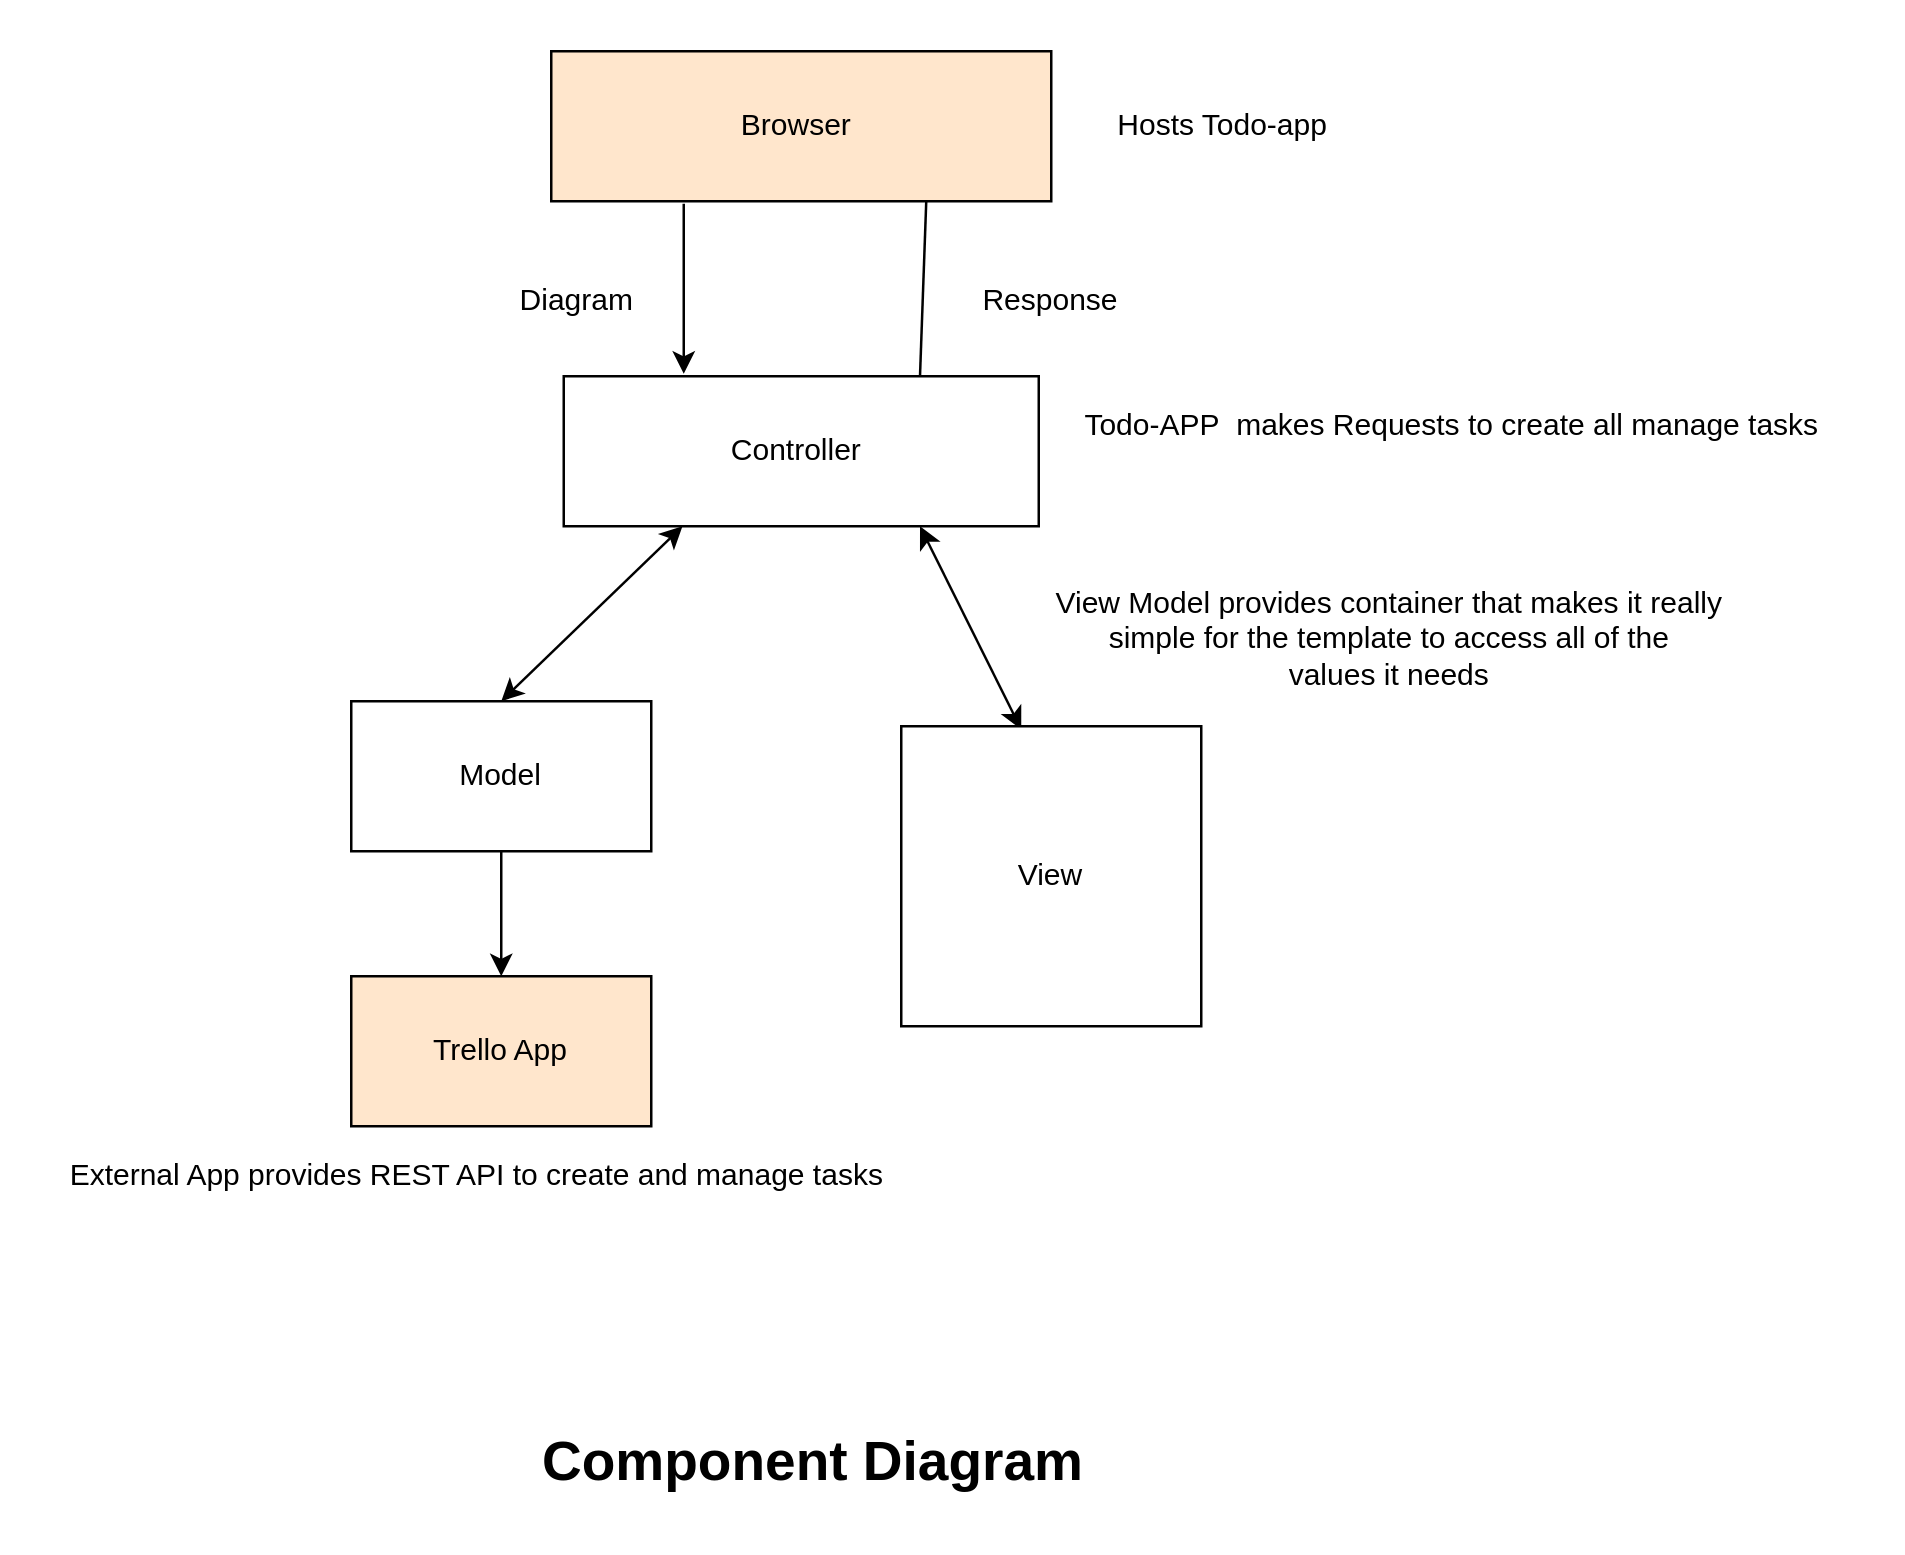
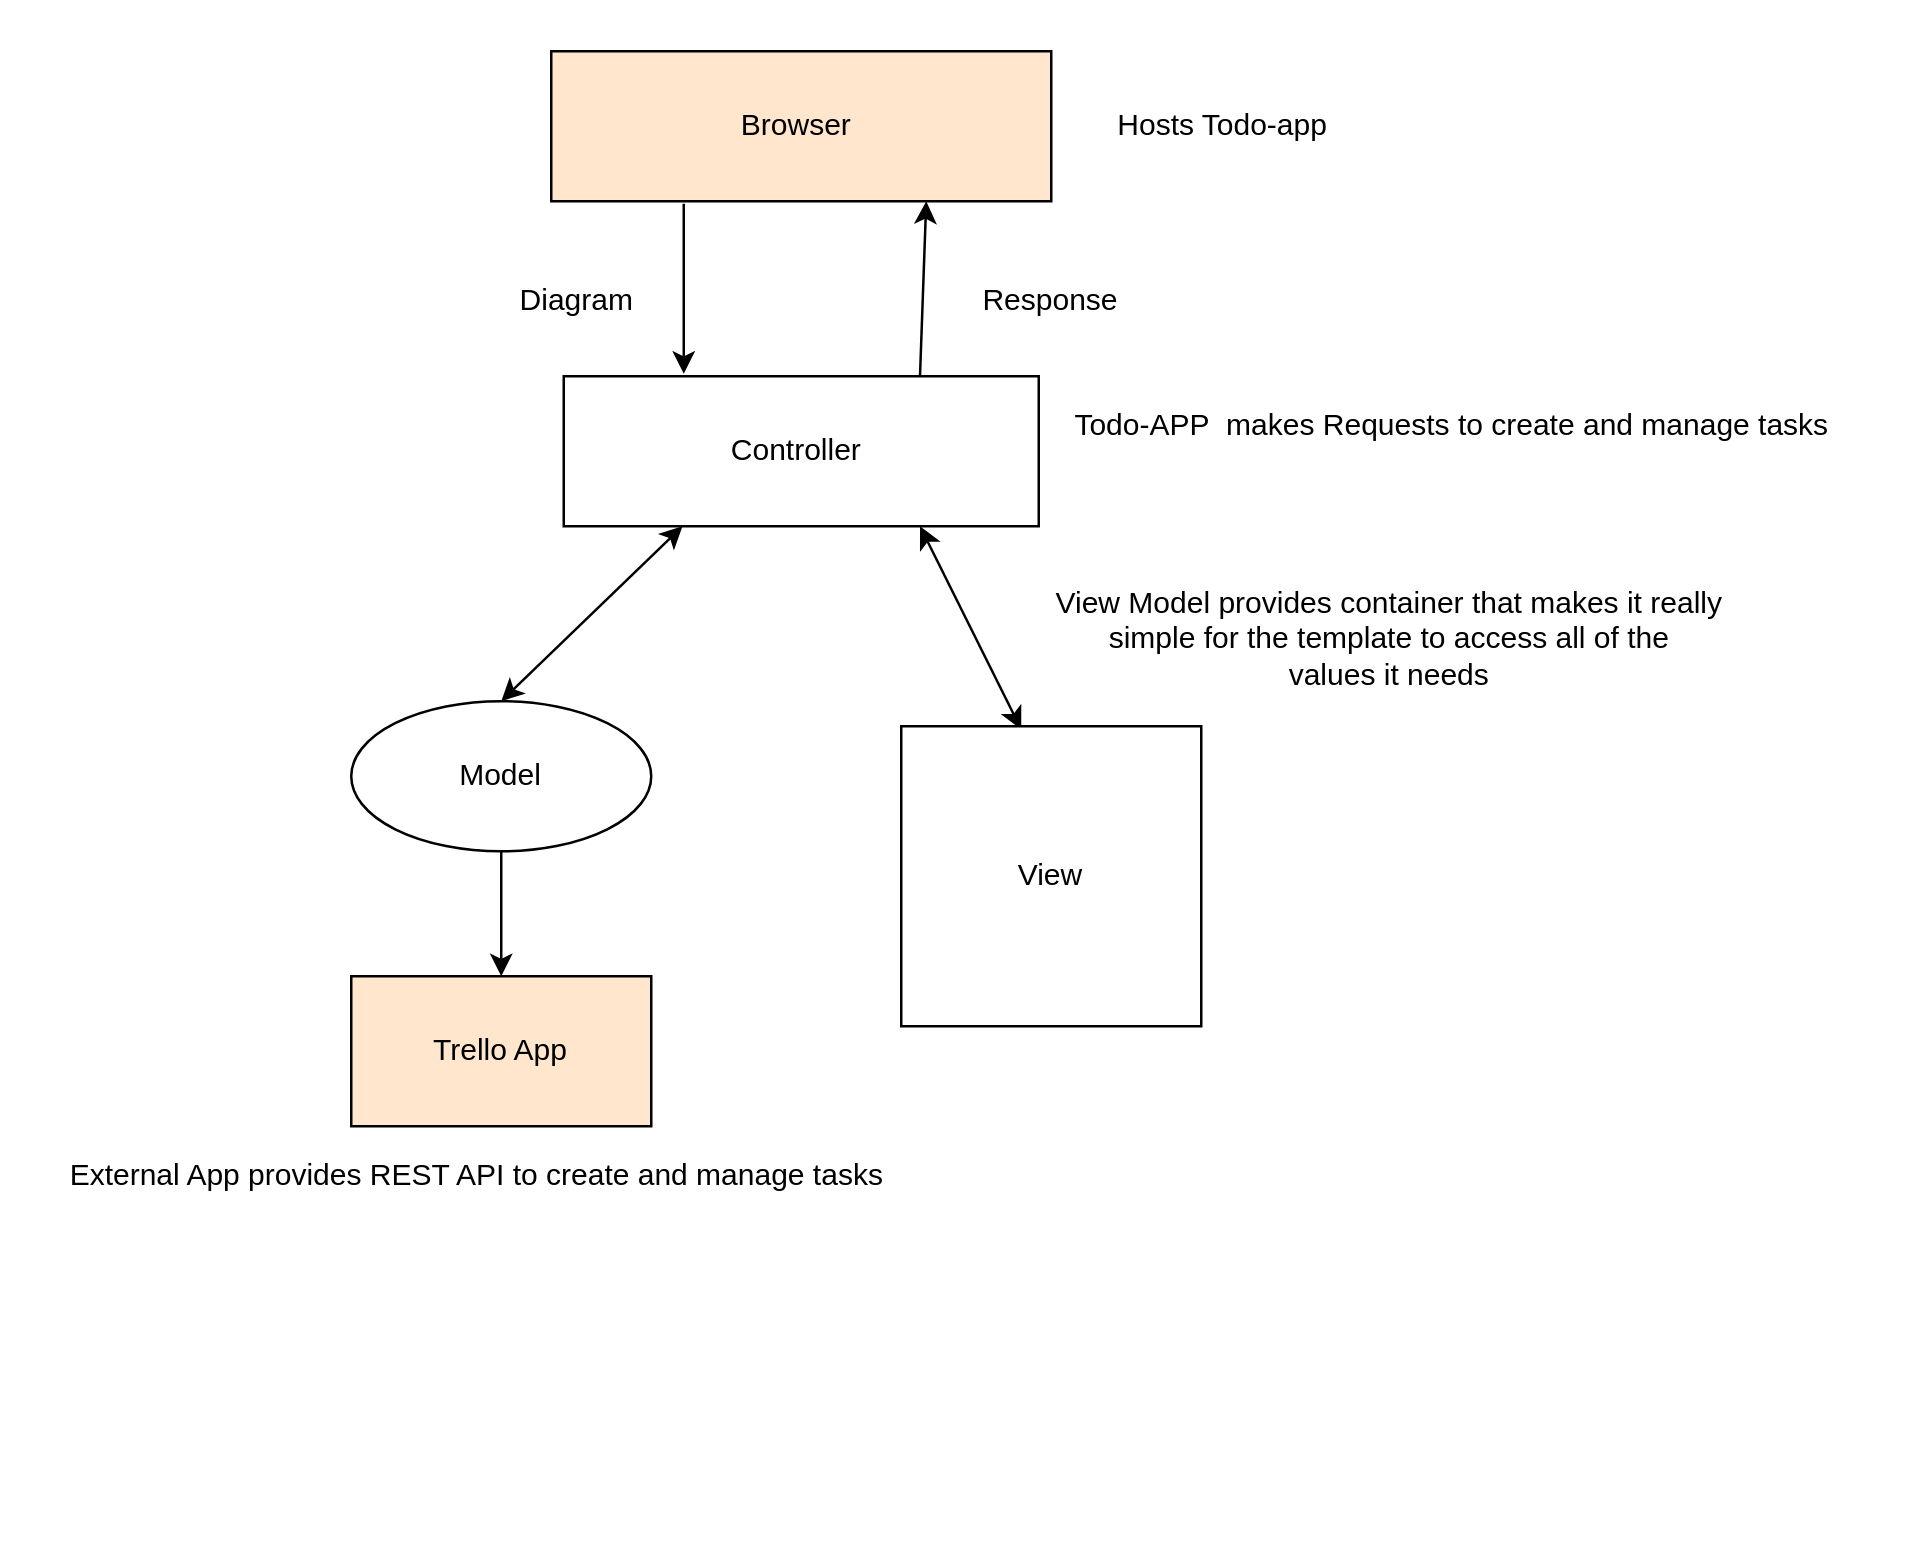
(926, 212) -> (926, 219)
(1453, 426) -> (1453, 426)
(501, 776) -> (501, 776)
(814, 1464) -> none
